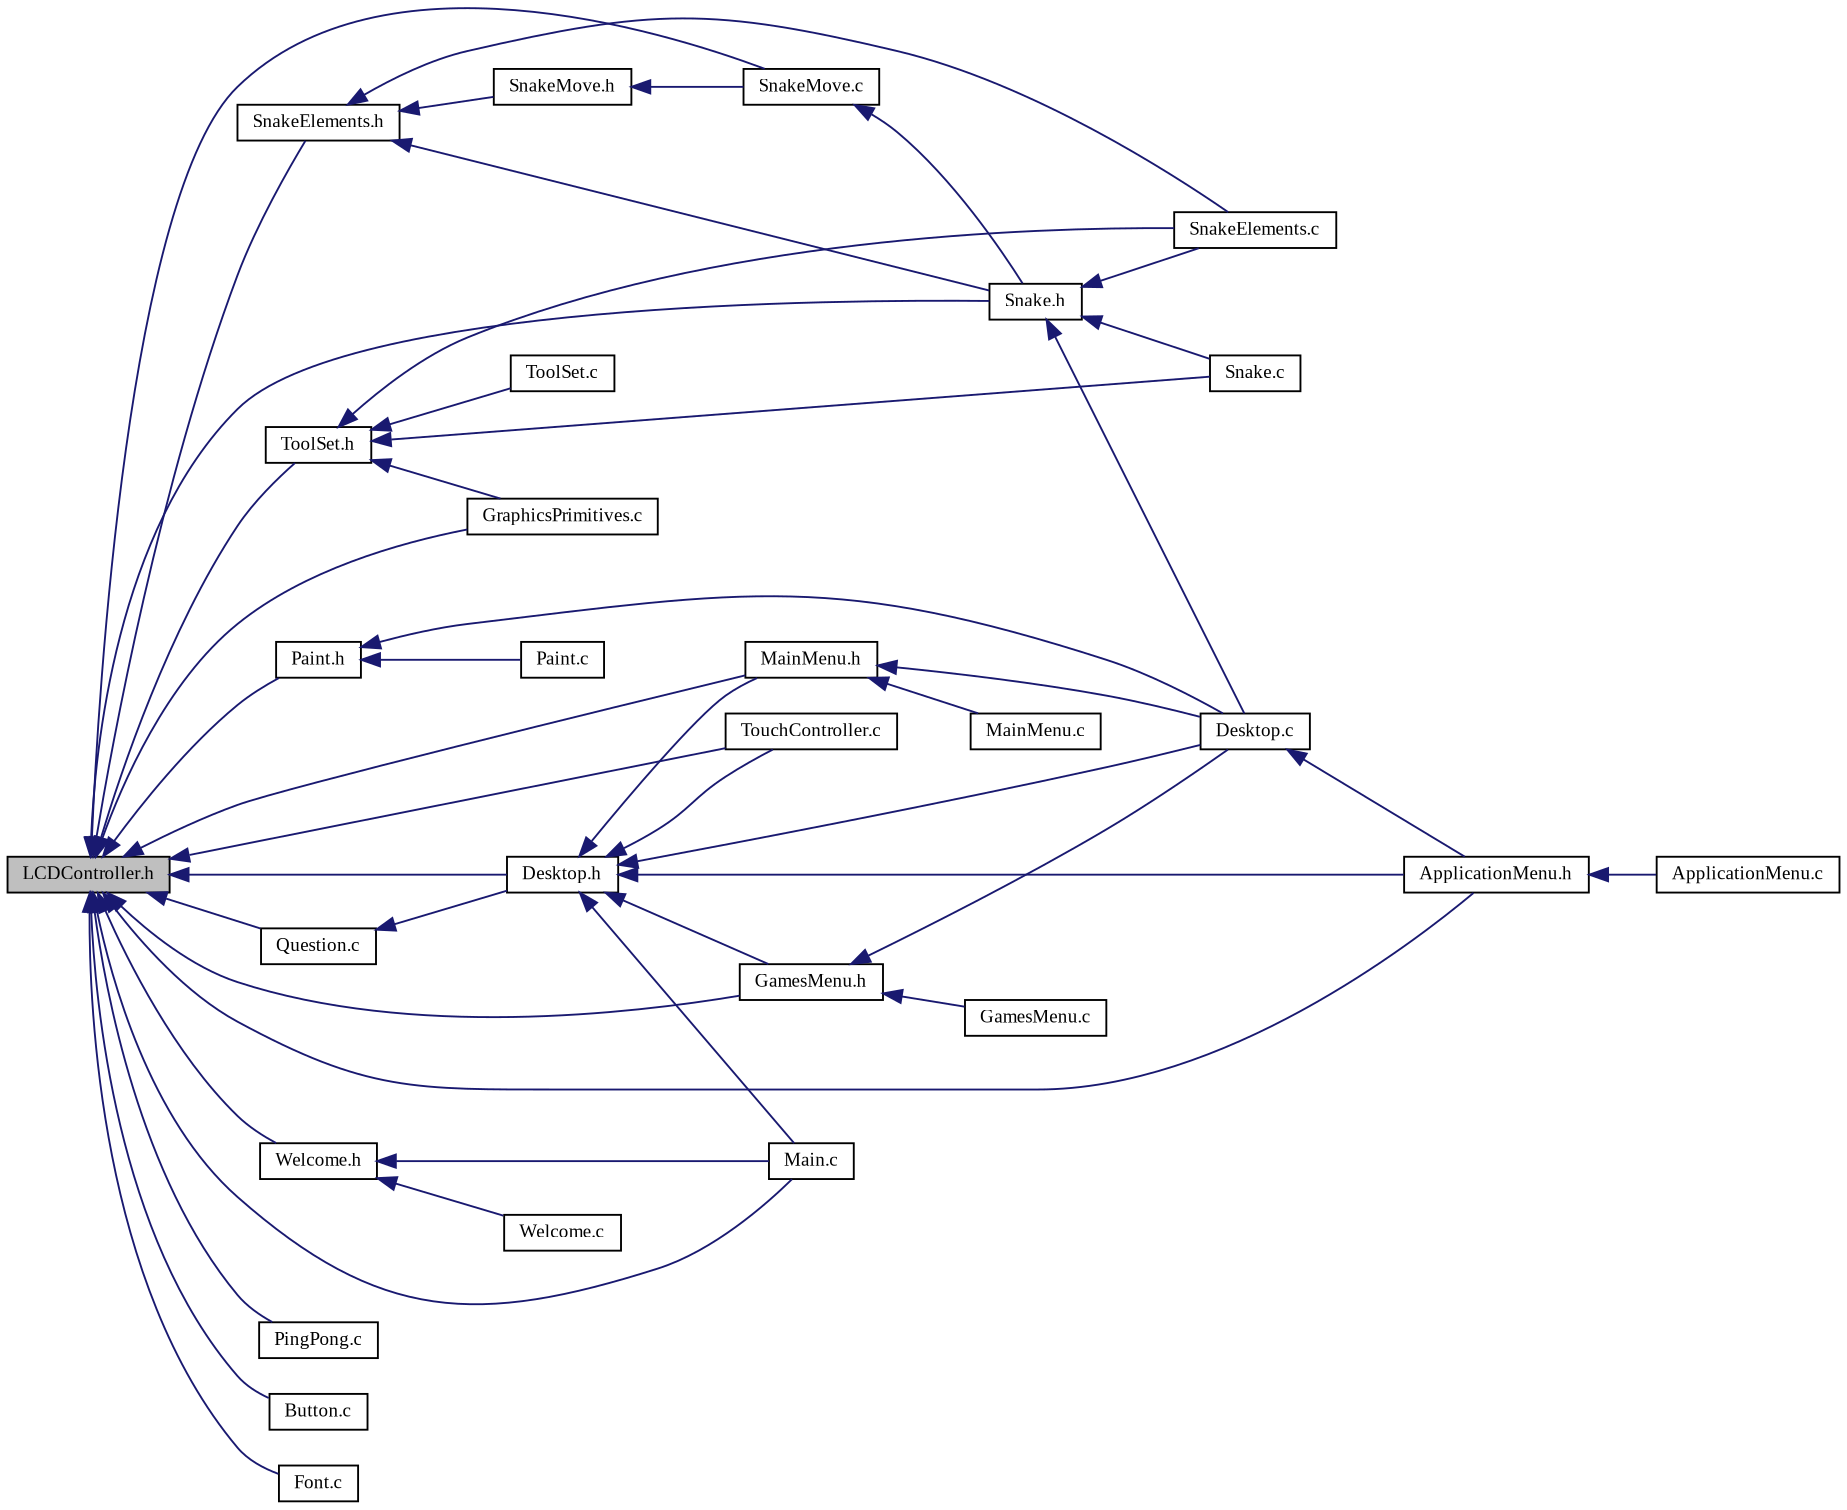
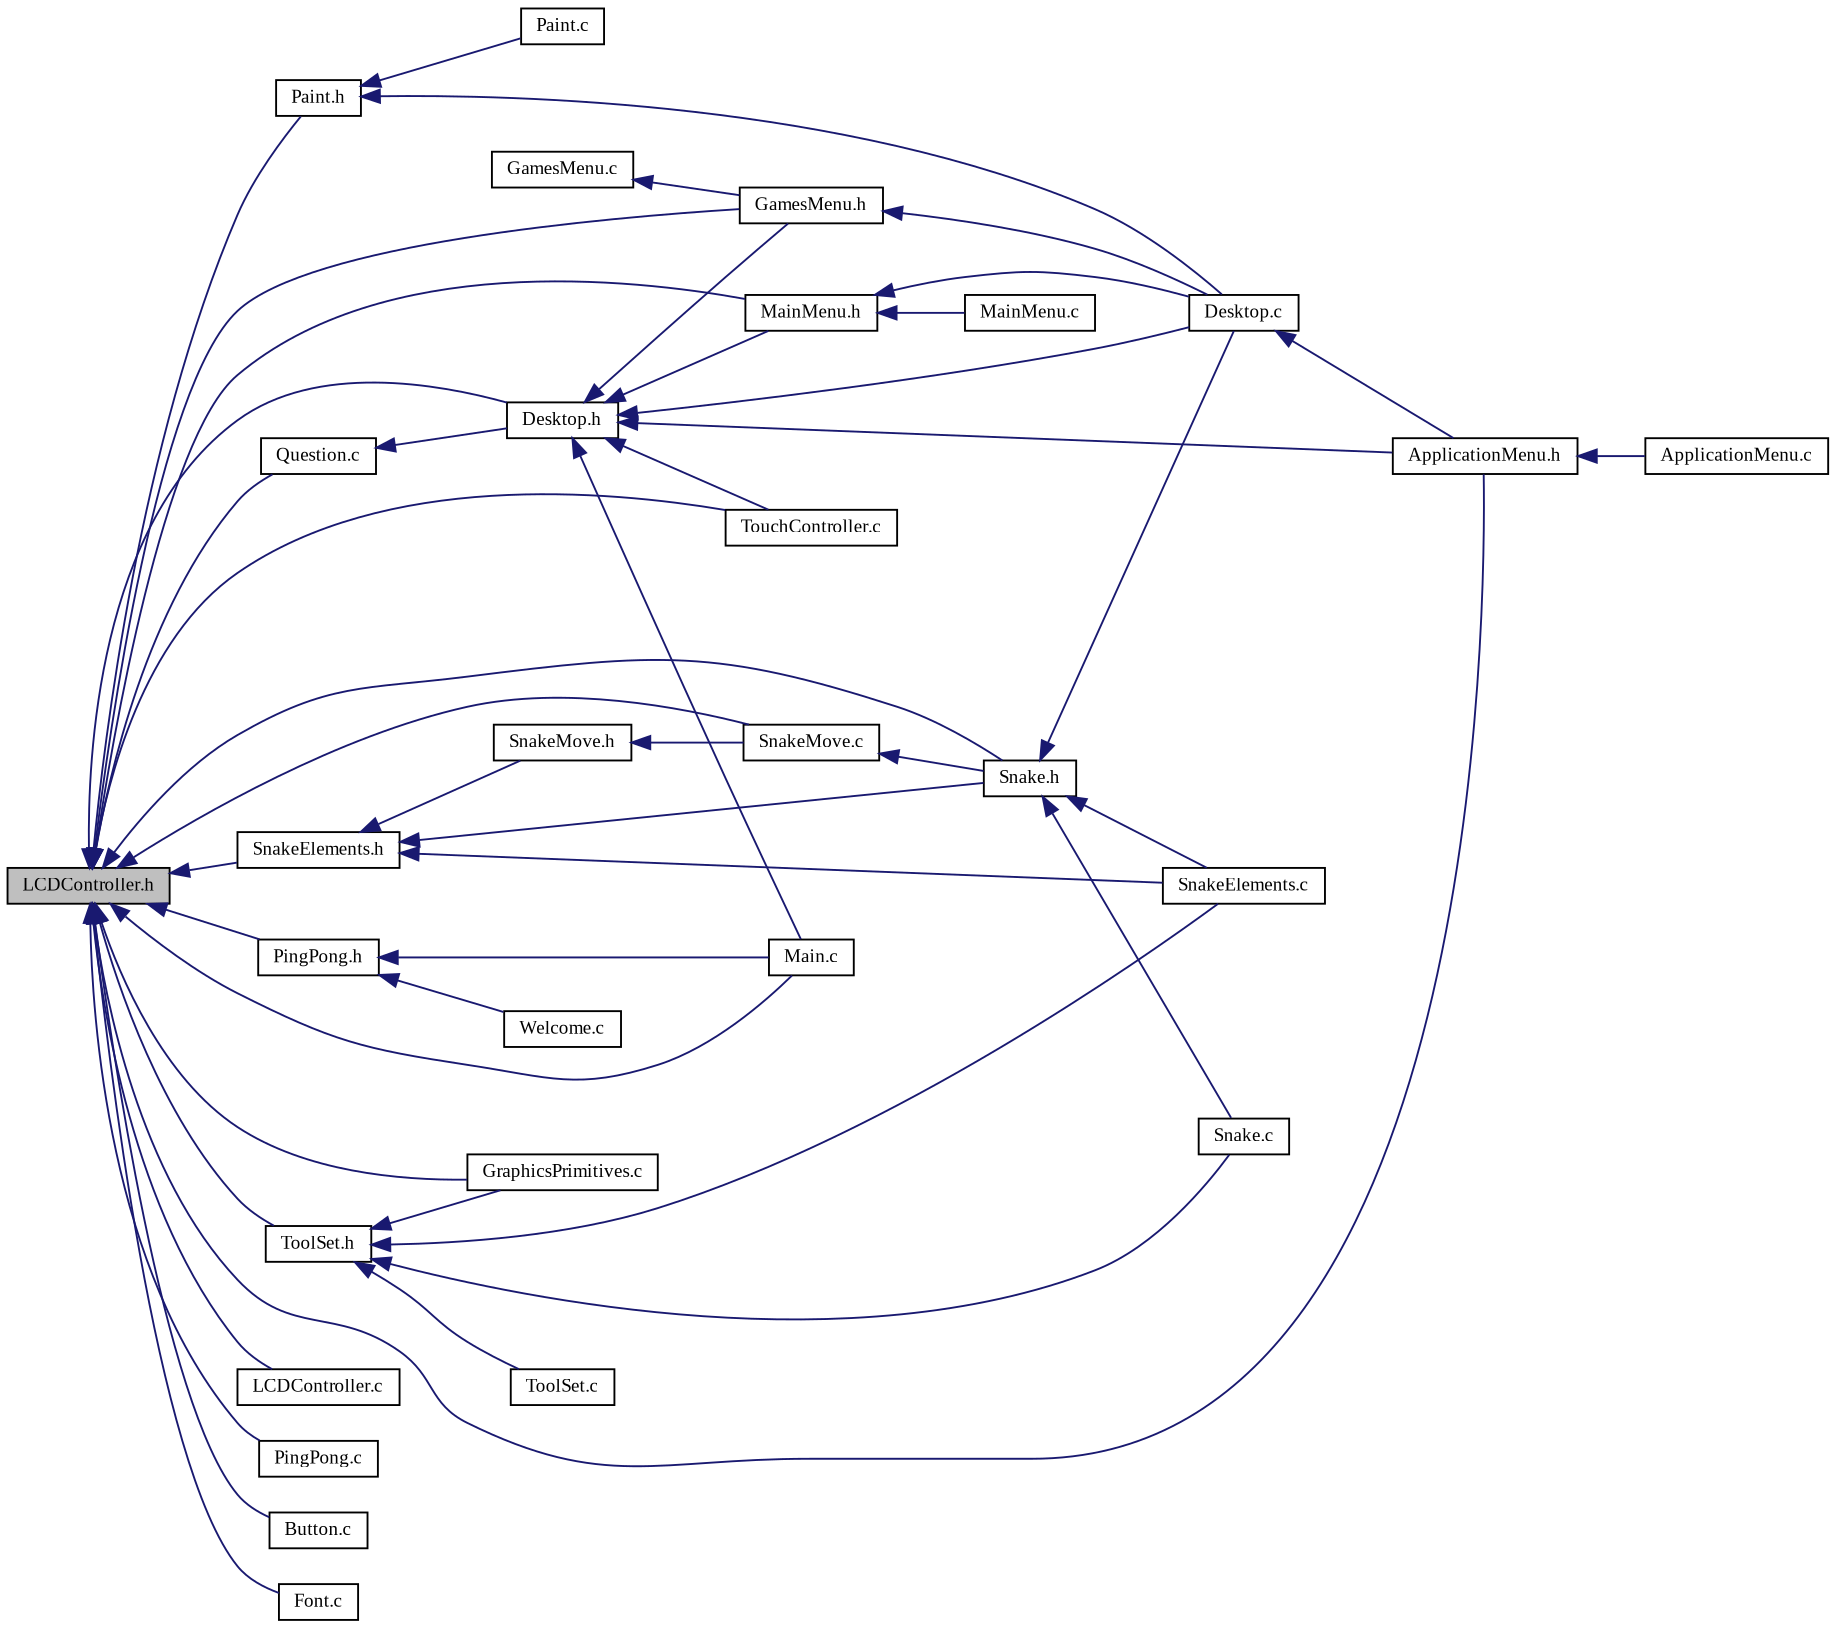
(933, 1002) -> (696, 189)
(319, 1161) -> (319, 957)
none -> (319, 1387)
